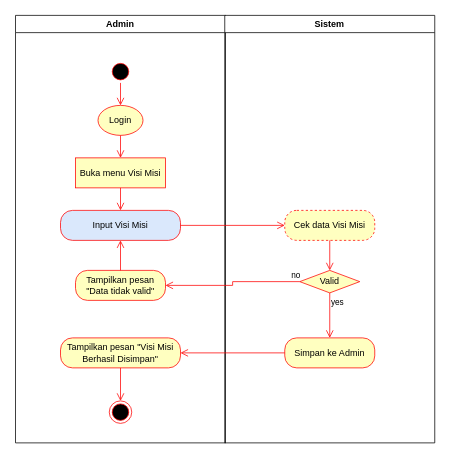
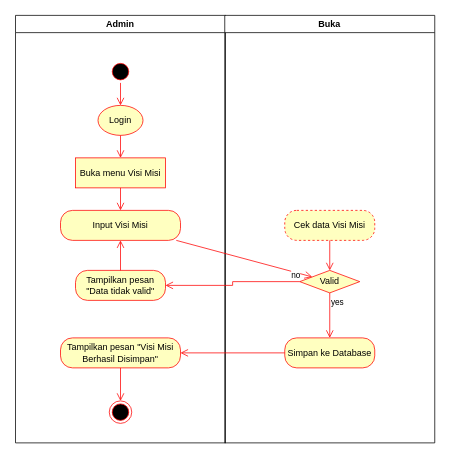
(330, 24) -> (330, 24)
(120, 225) -> (120, 225)
(232, 225) -> (243, 258)
(330, 353) -> (330, 353)
